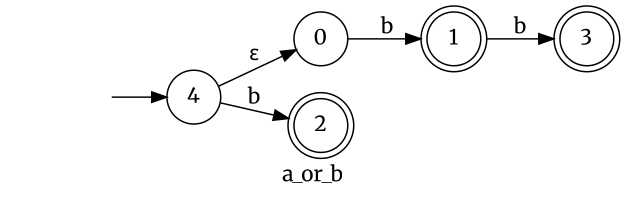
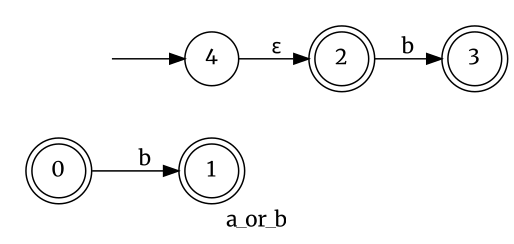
(321, 39) -> (59, 171)
(513, 39) -> (401, 59)
(250, 71) -> none
(254, 98) -> (277, 48)
